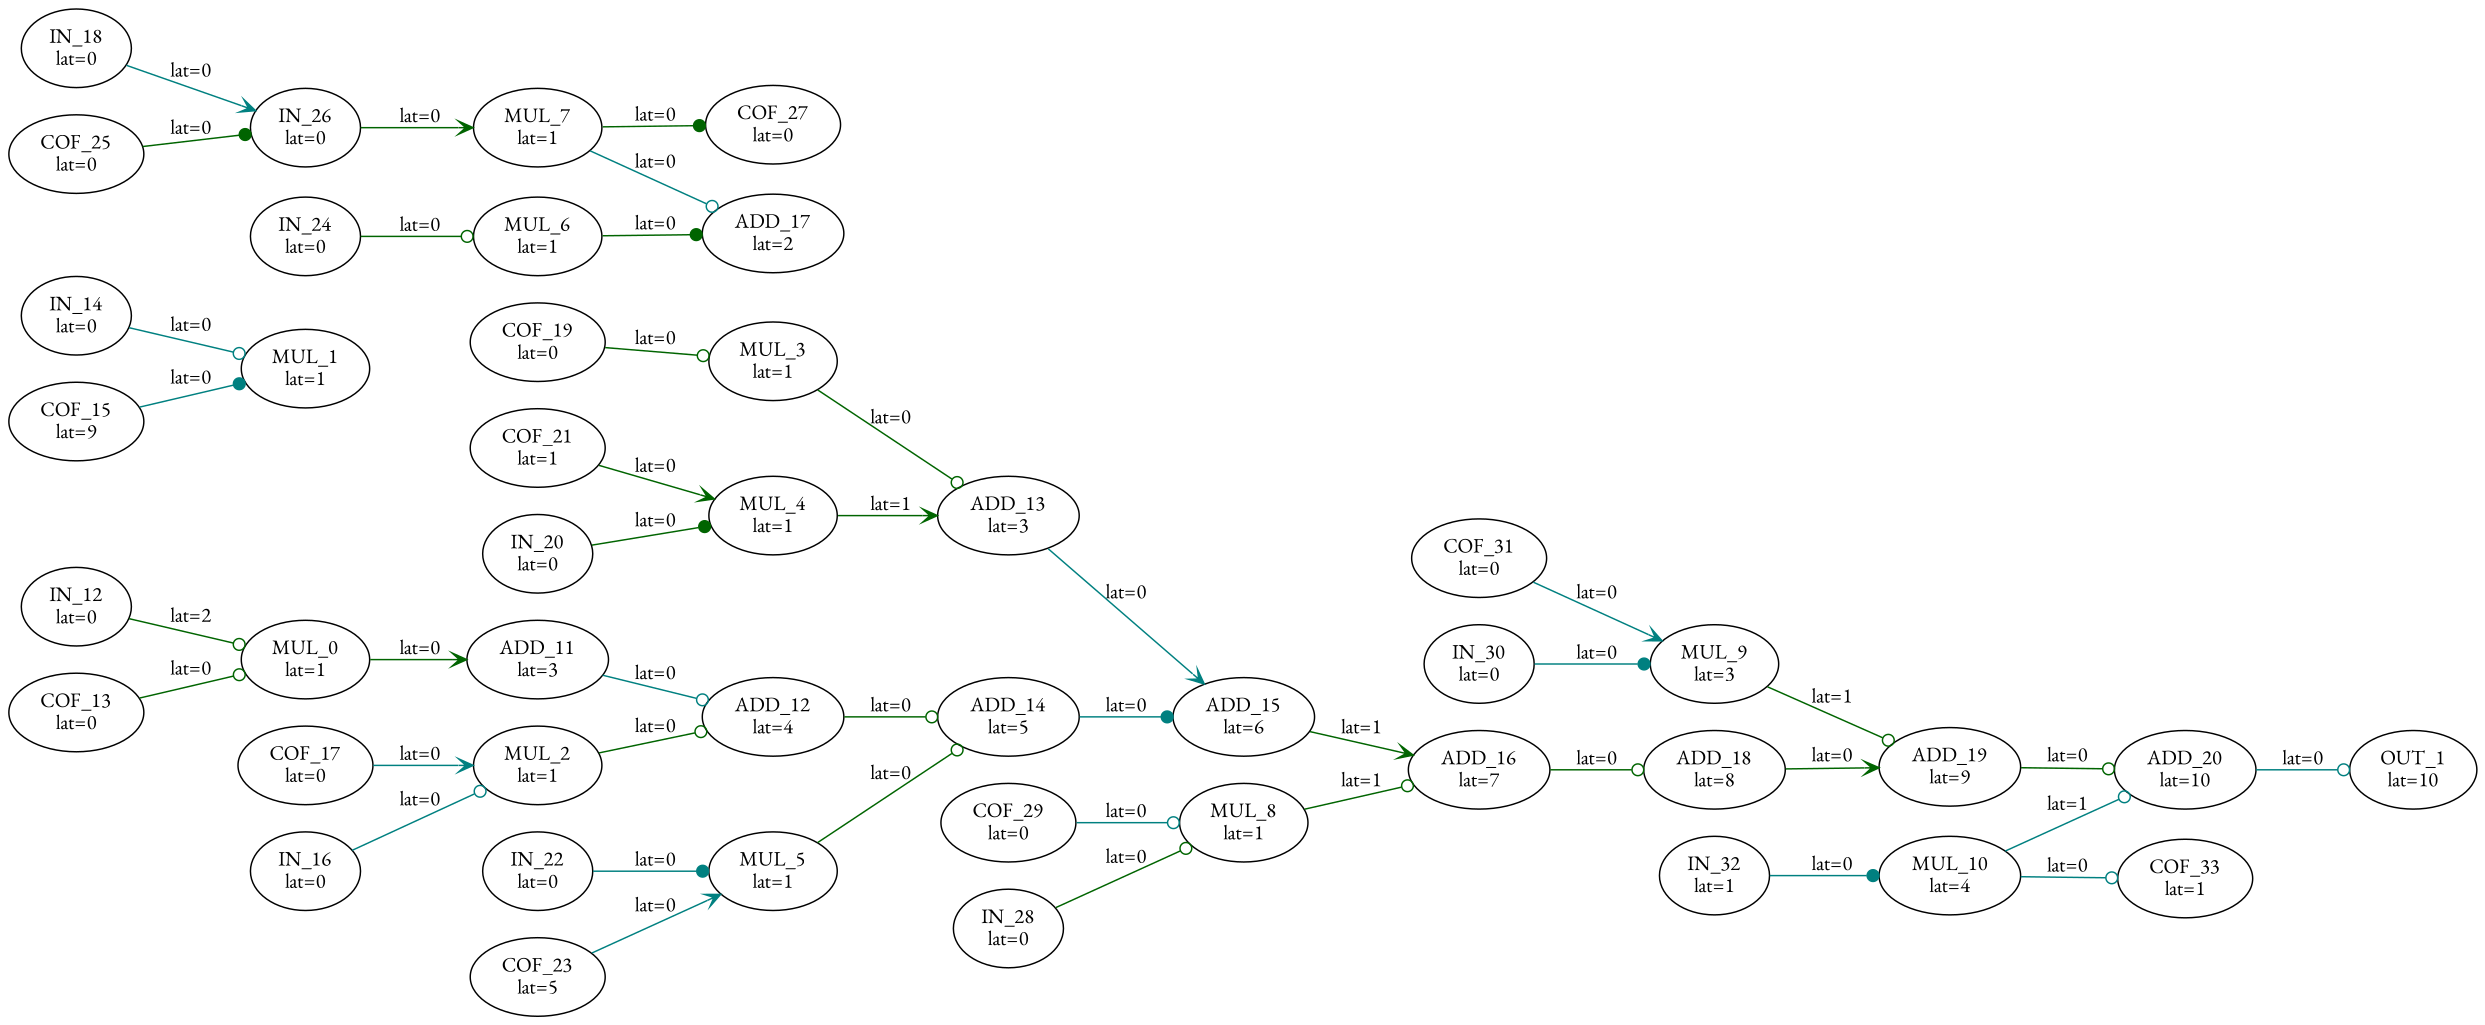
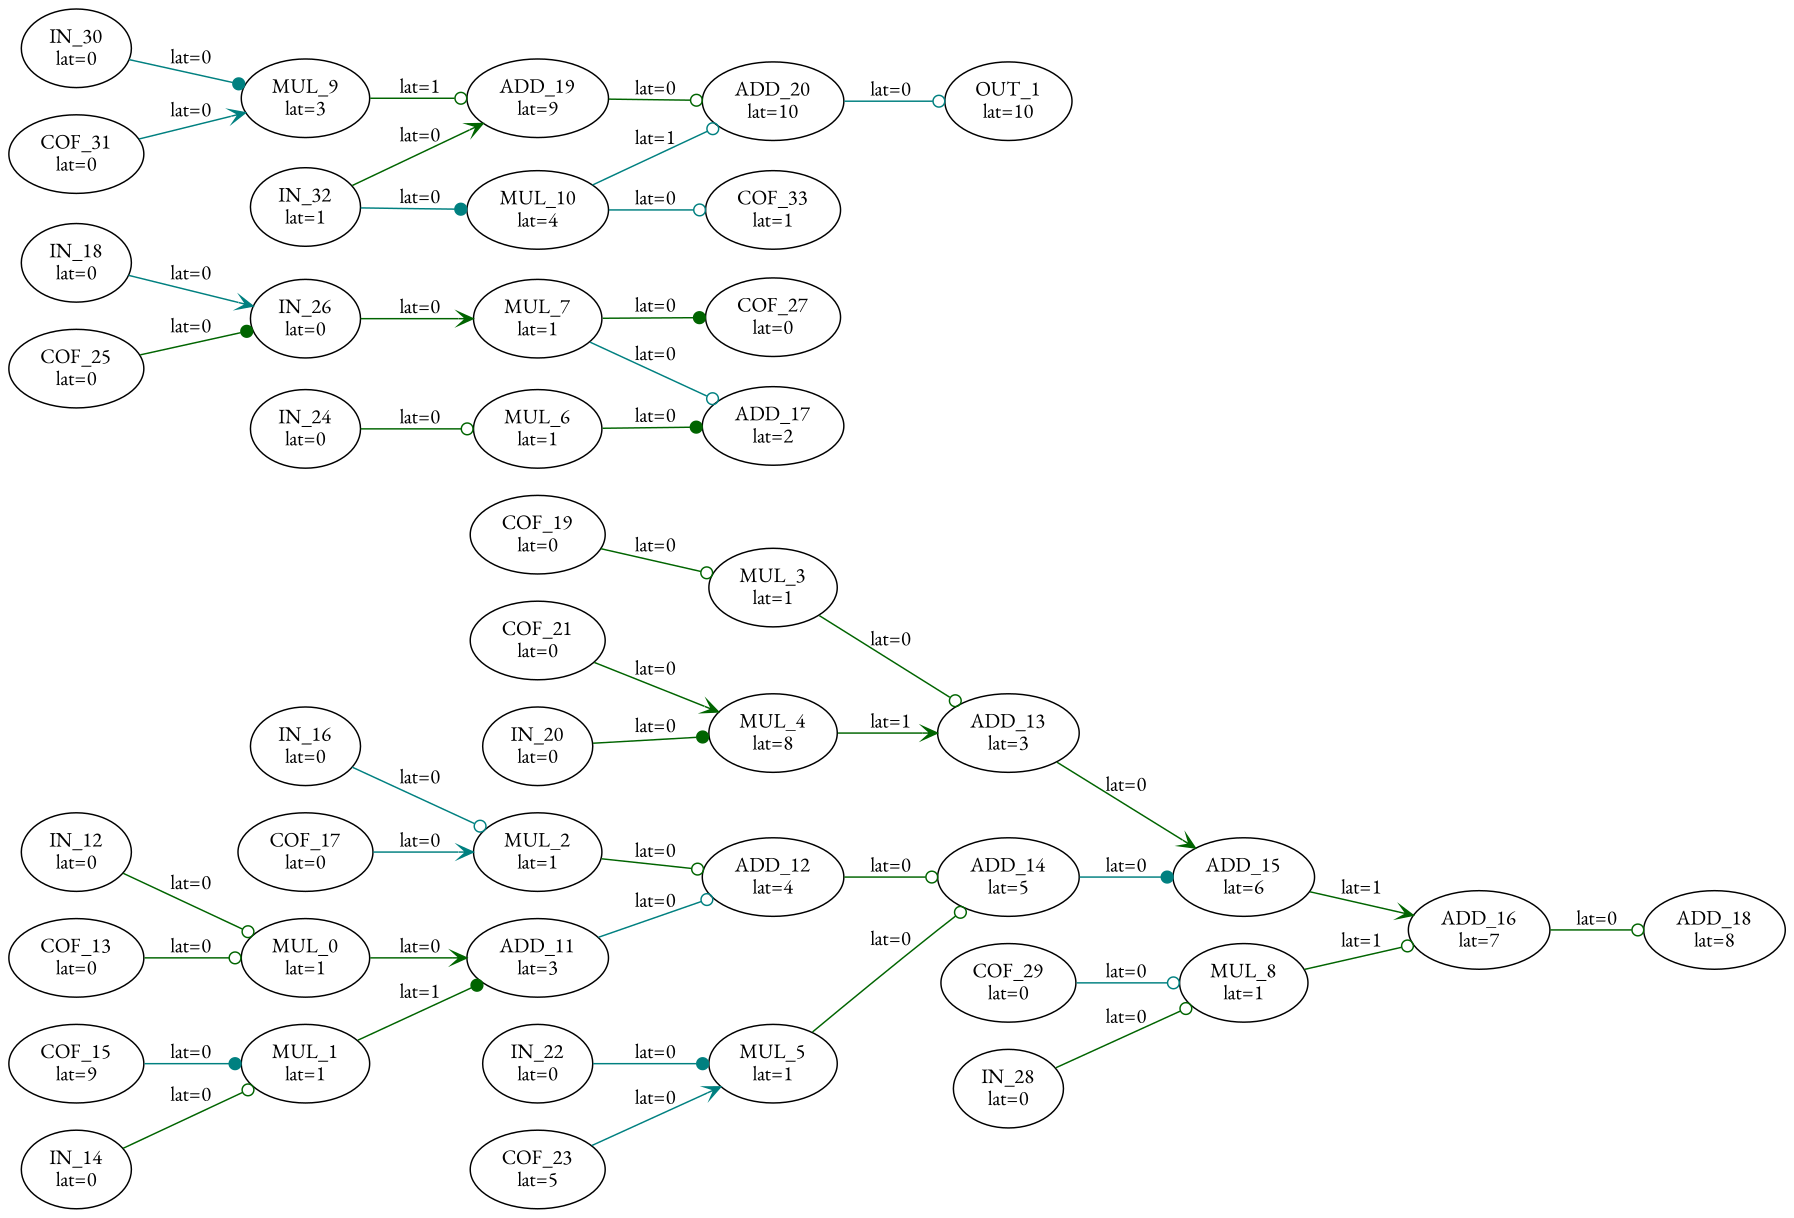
(181, 340) -> (183, 1120)
(538, 448) -> (538, 640)
(773, 516) -> (773, 733)
(1120, 611) -> (1120, 801)
(191, 616) -> (191, 884)
(1825, 768) -> (411, 158)
none -> (415, 1014)
